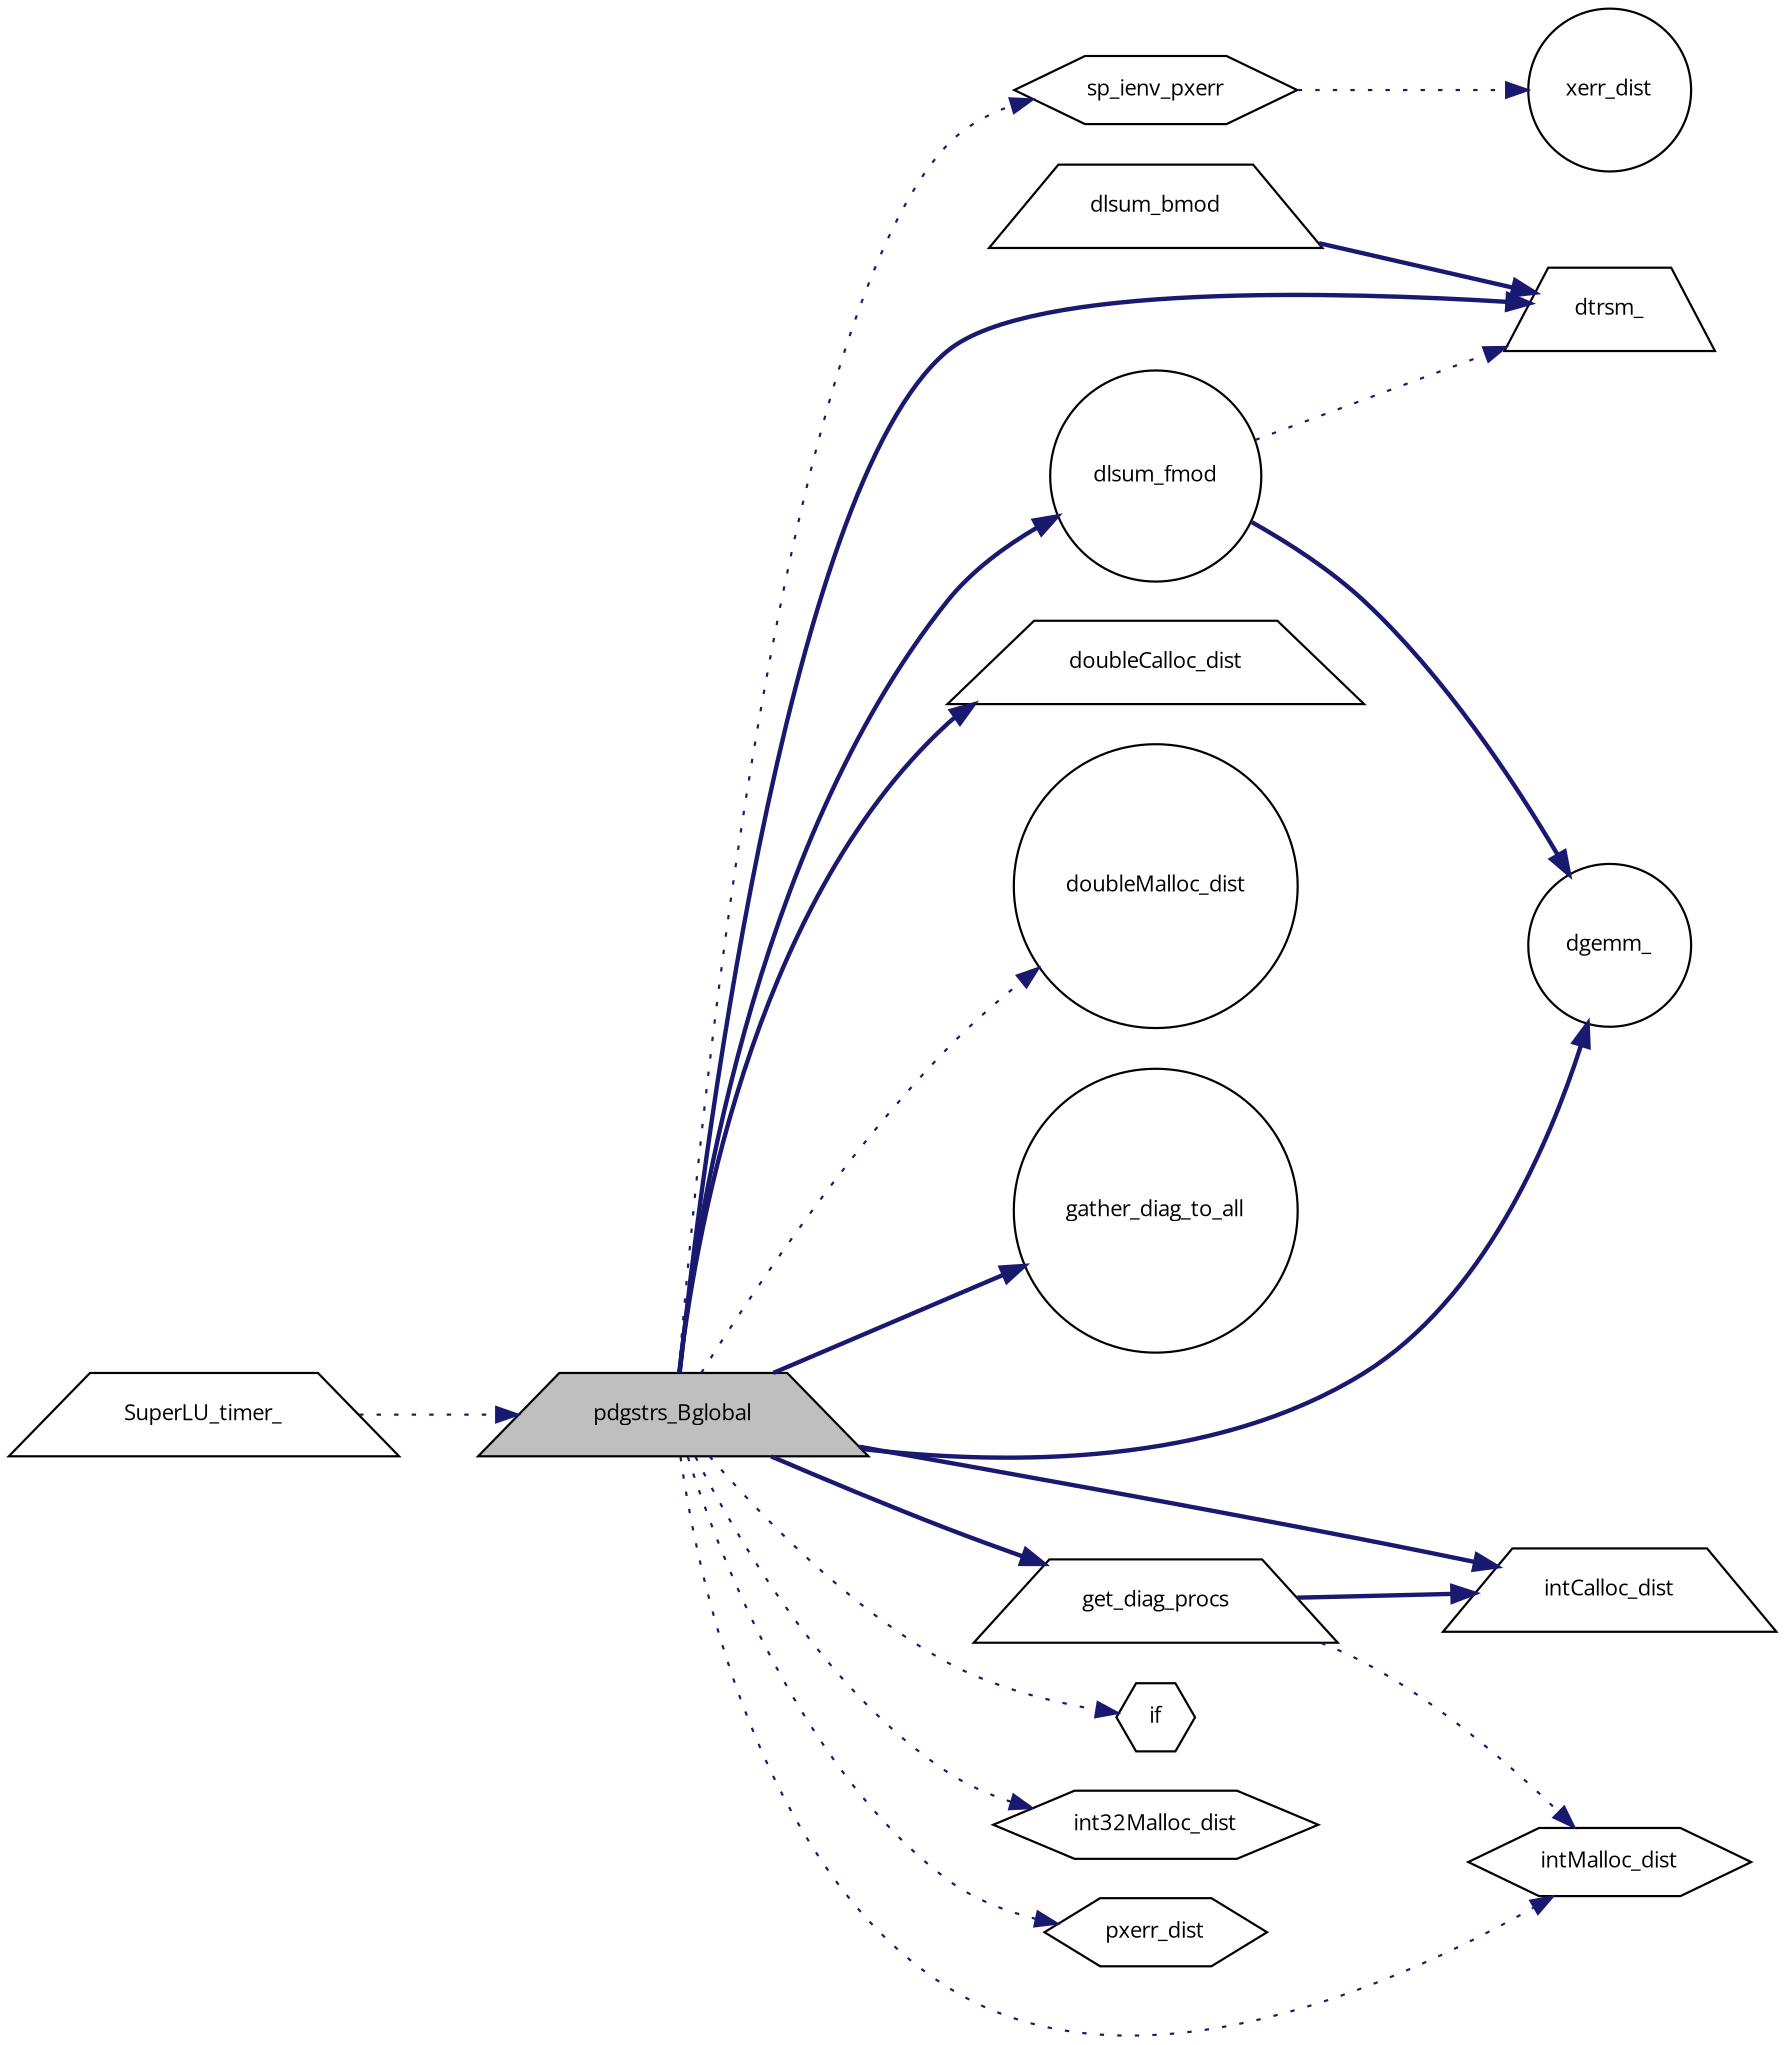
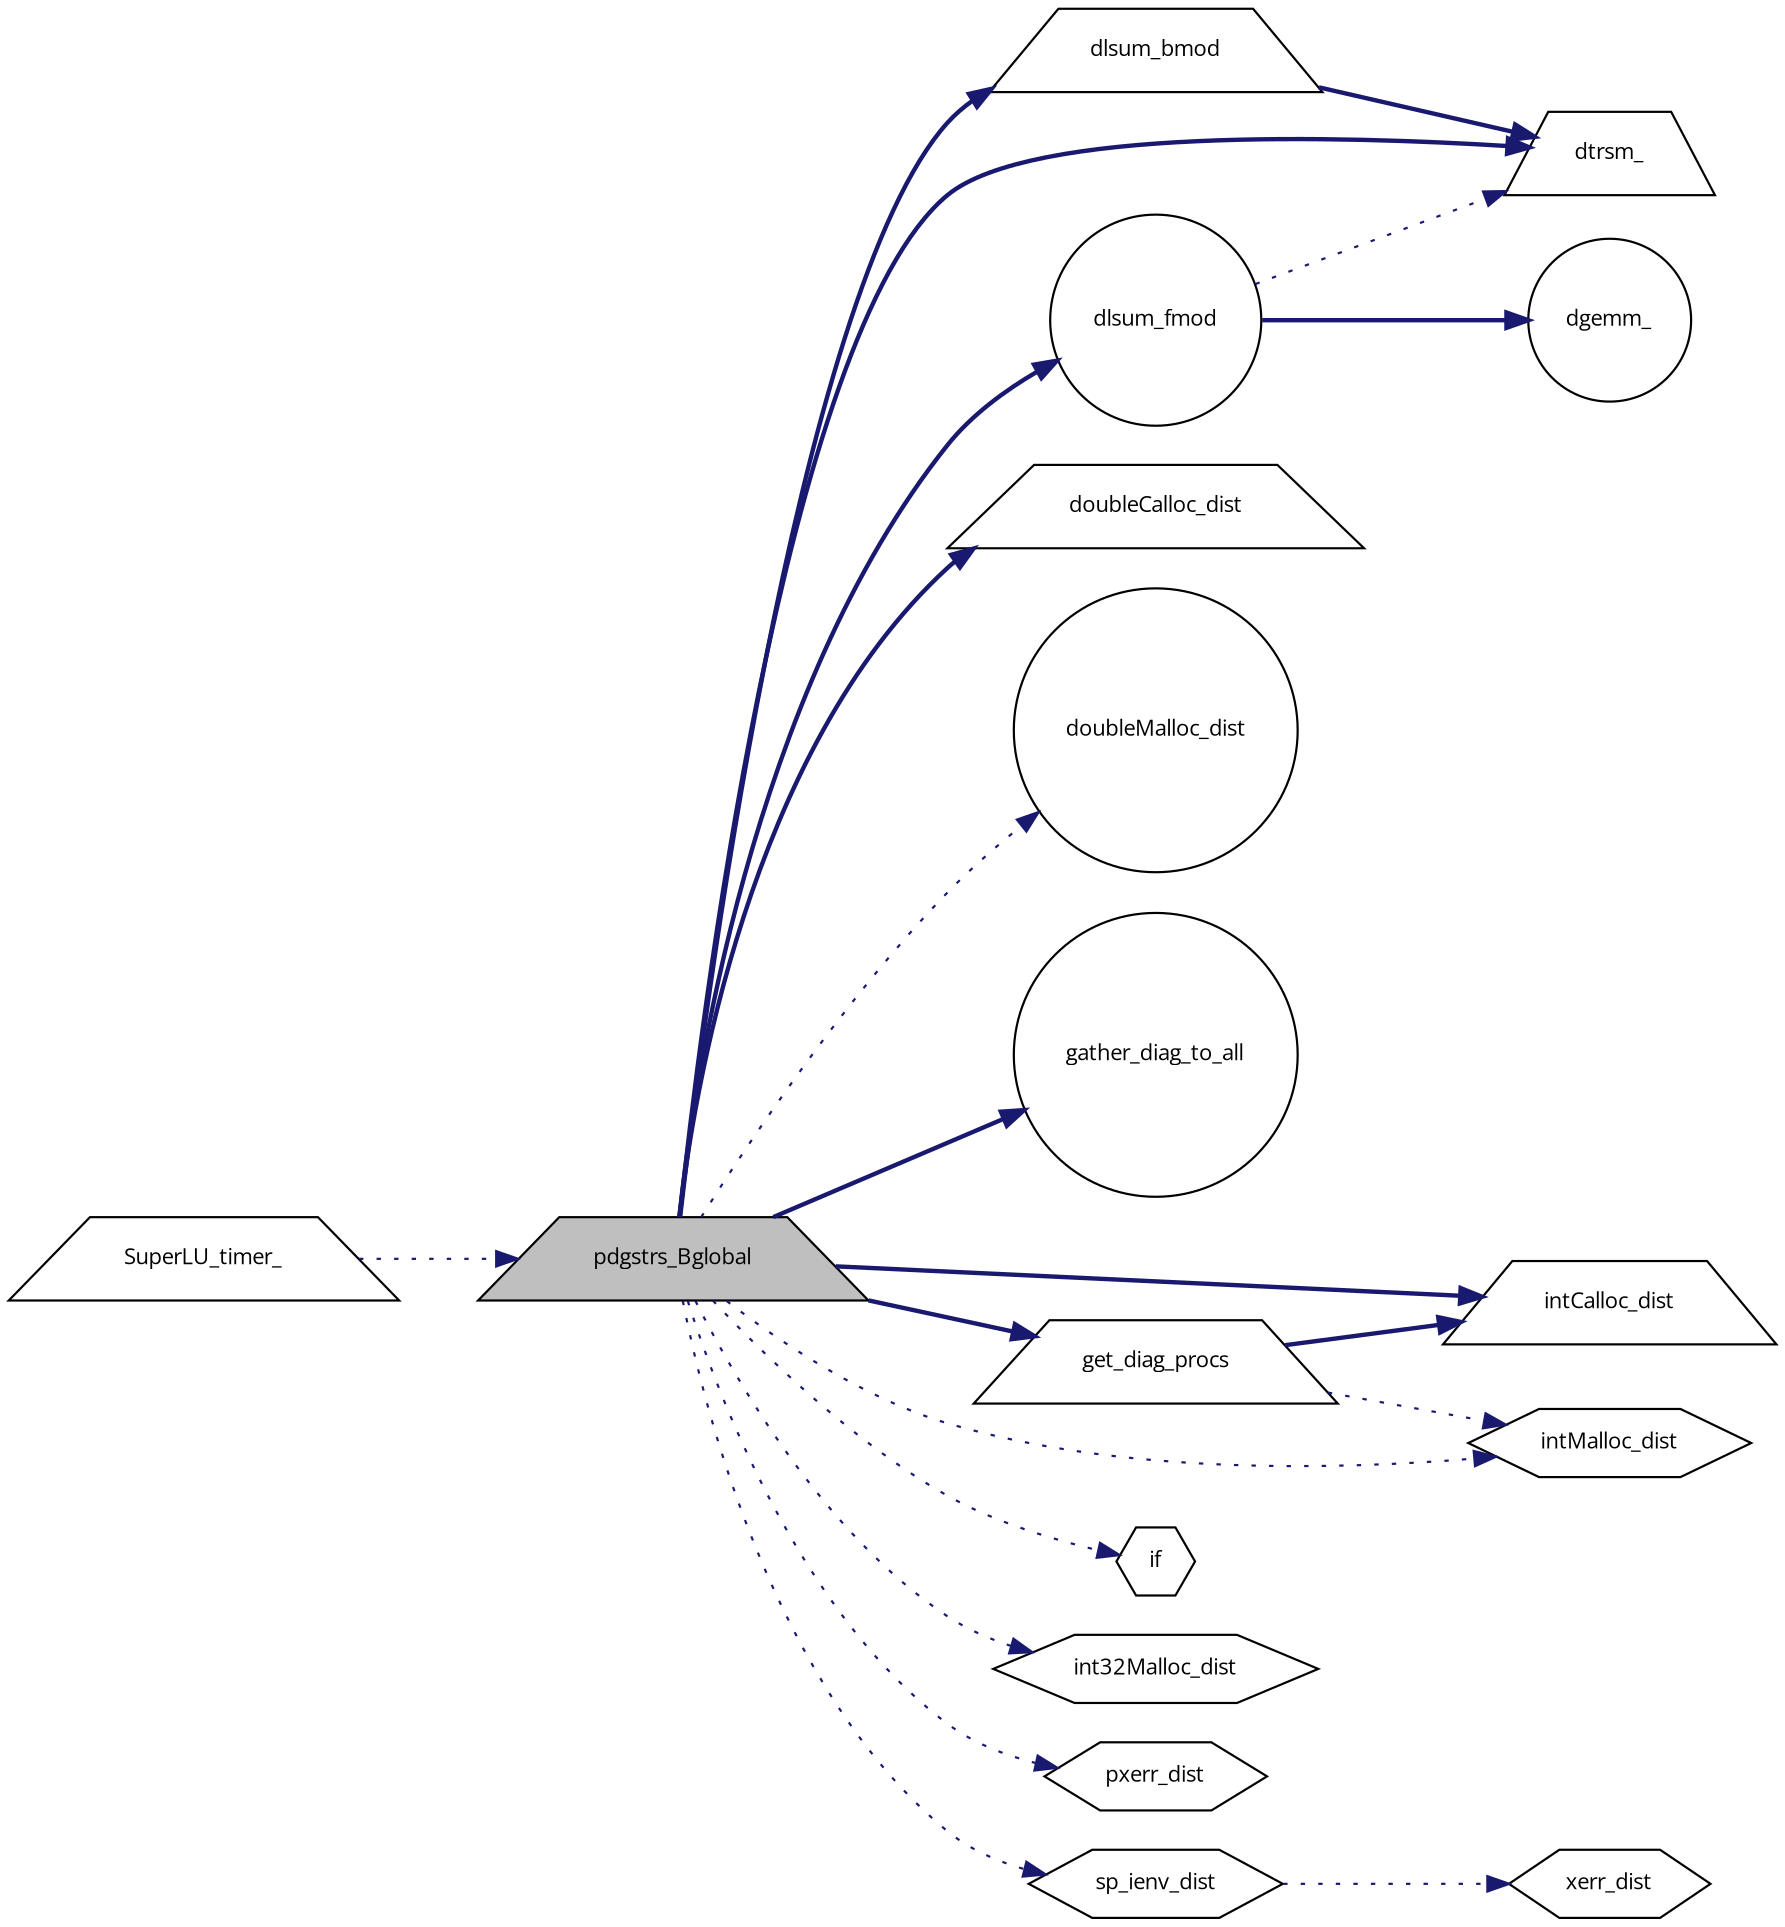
(1156, 90) -> (1156, 1884)
(1610, 90) -> (1610, 1884)
(1312, 1400) -> (770, 640)
